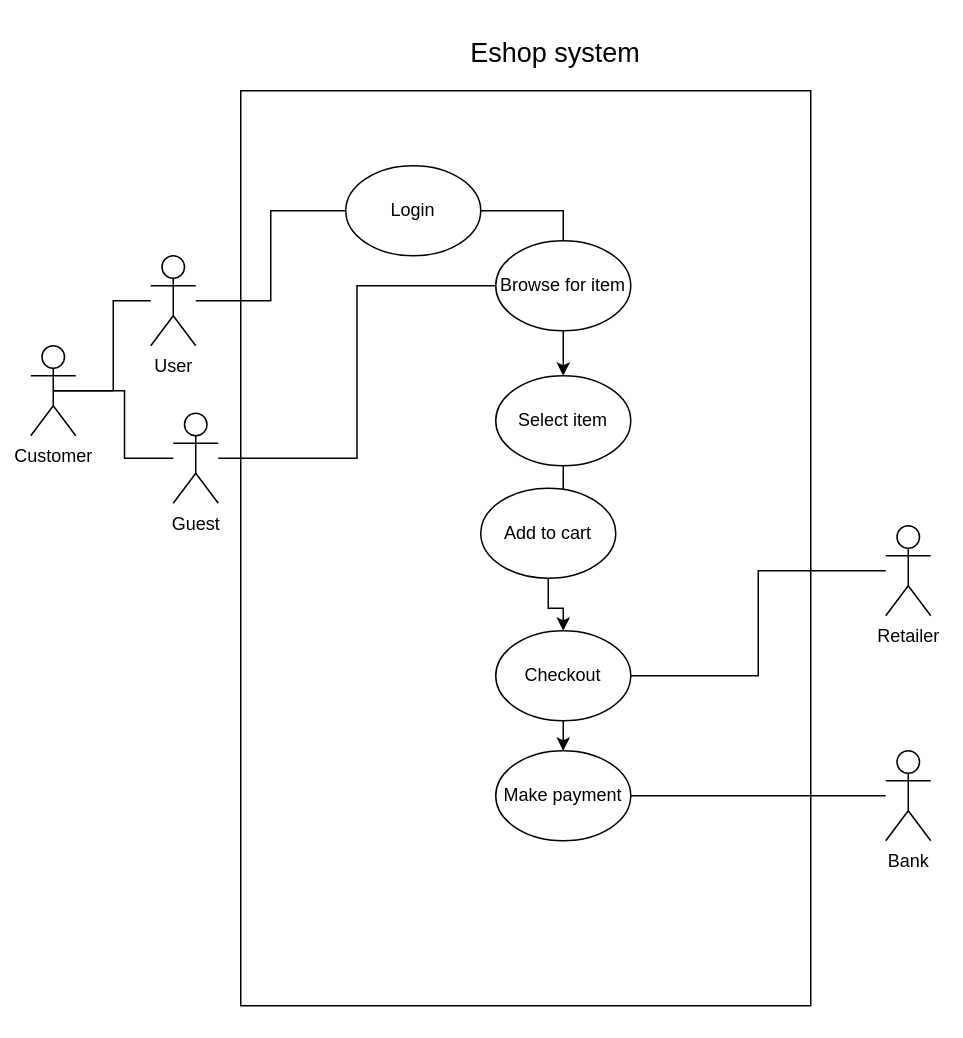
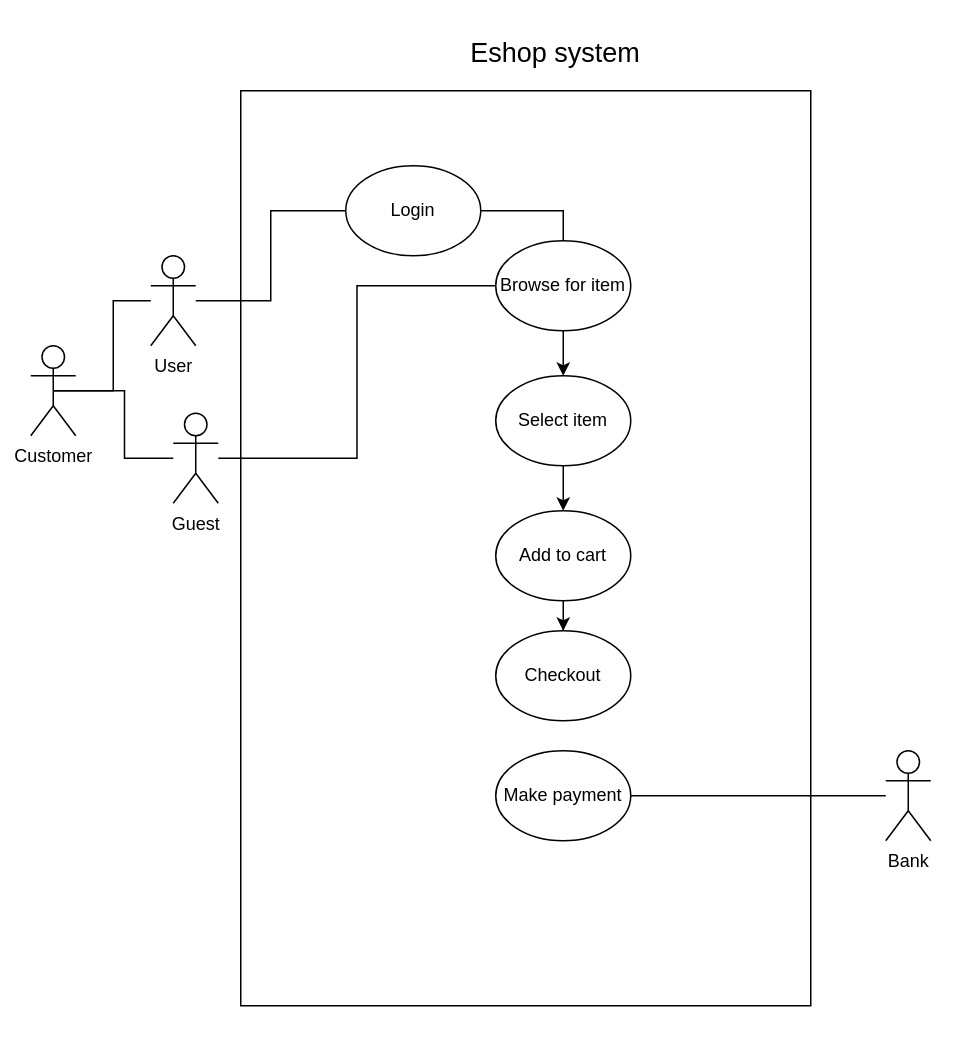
(548, 533) -> (563, 556)
(908, 571) -> none
(758, 623) -> none
(563, 741) -> none
